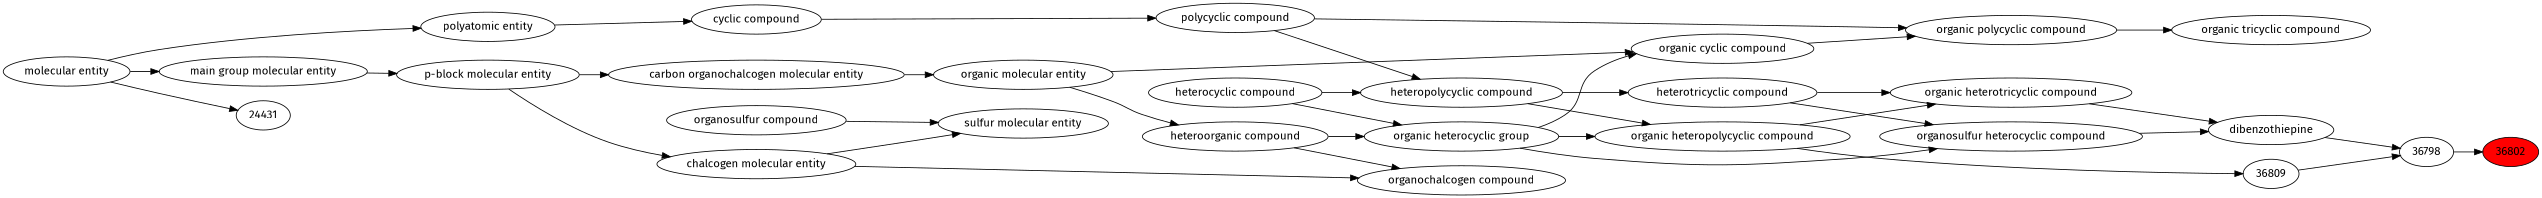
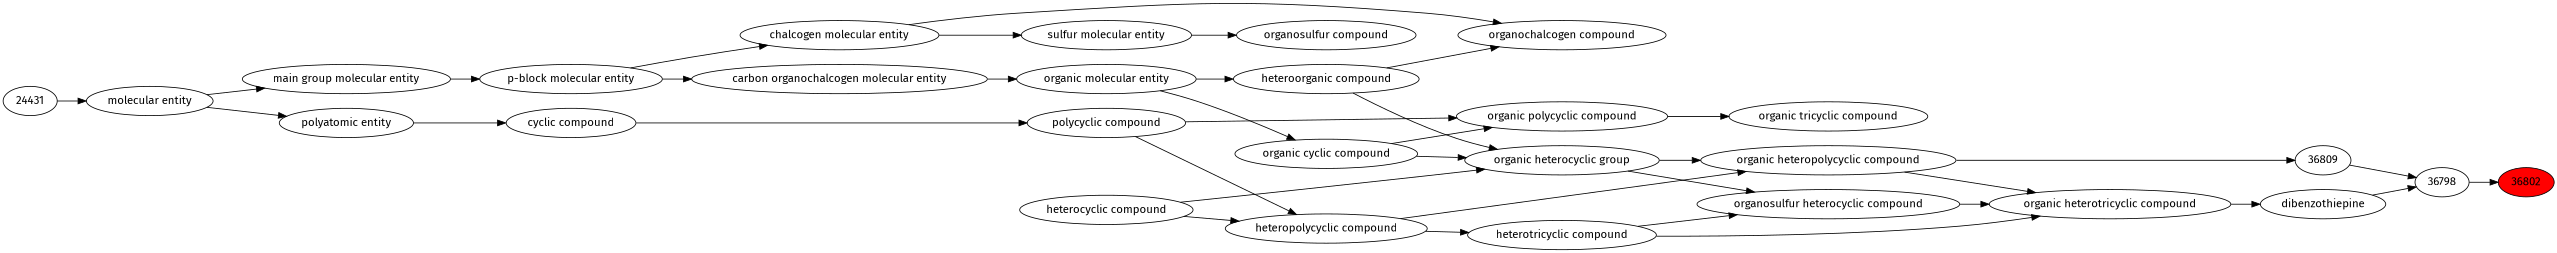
(1582, 86) -> (1437, 157)
(170, 96) -> (67, 101)
(888, 122) -> (1210, 35)
(2170, 133) -> (1970, 204)
